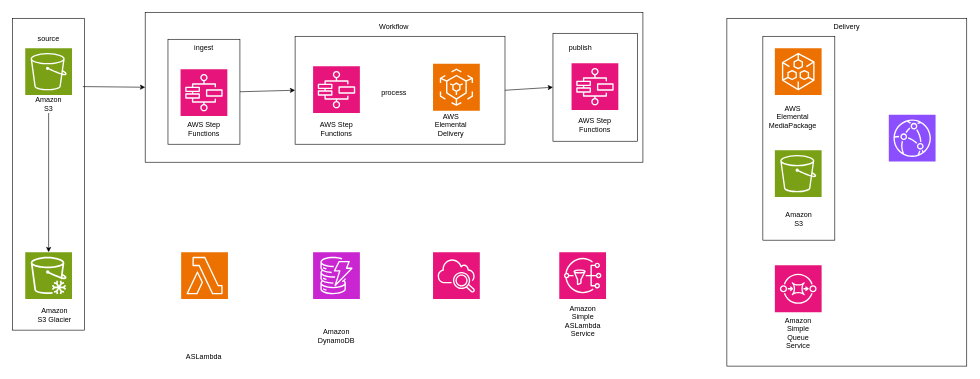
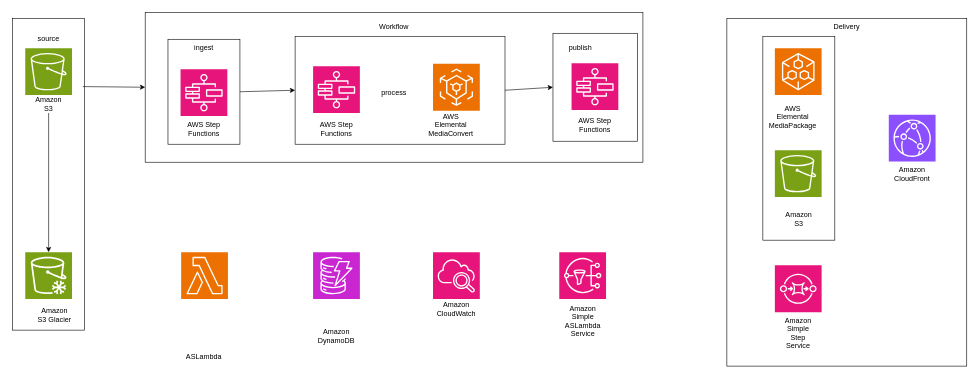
(451, 125) -> (451, 125)
none -> (912, 174)
none -> (456, 309)
(798, 333) -> (798, 333)
